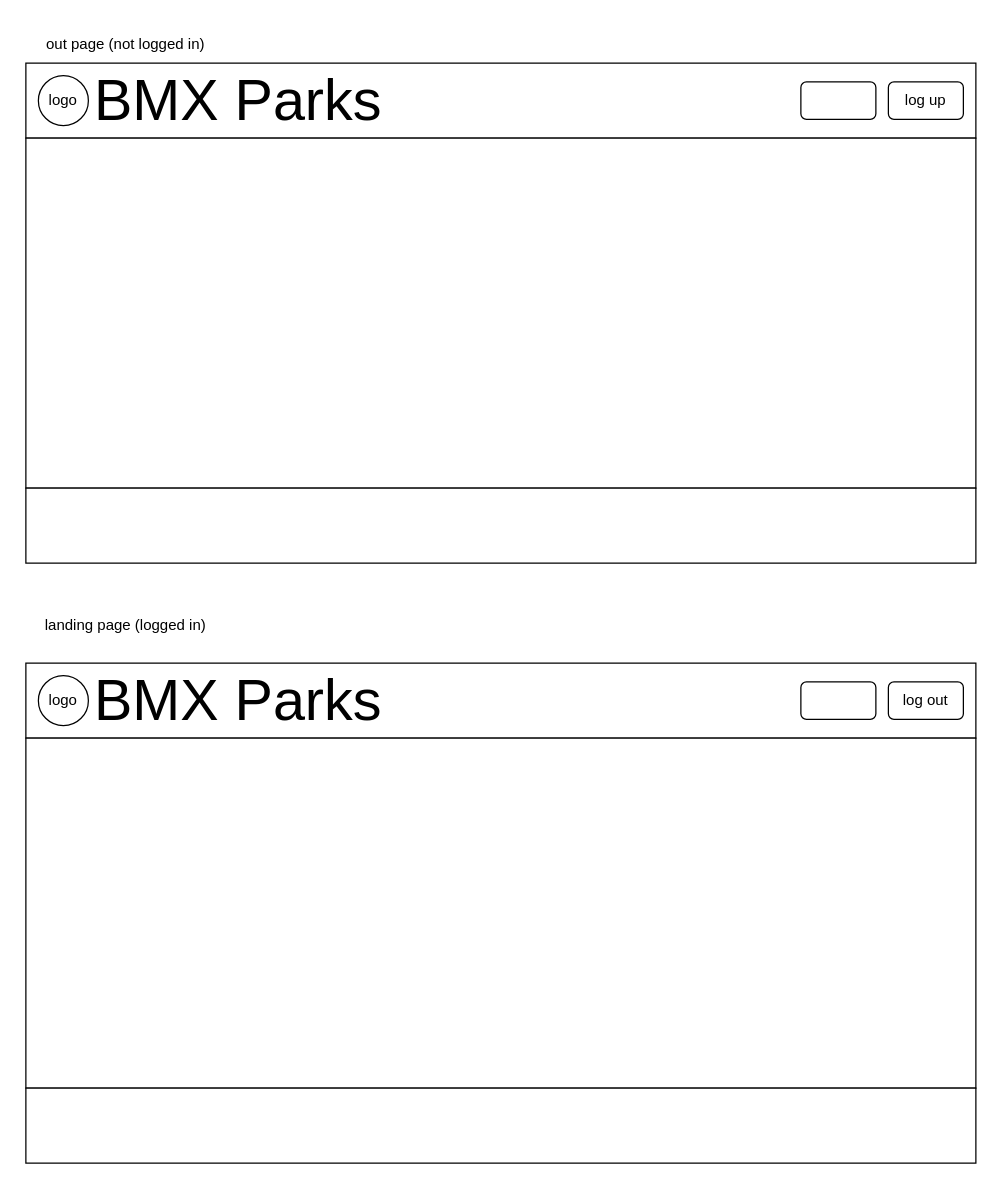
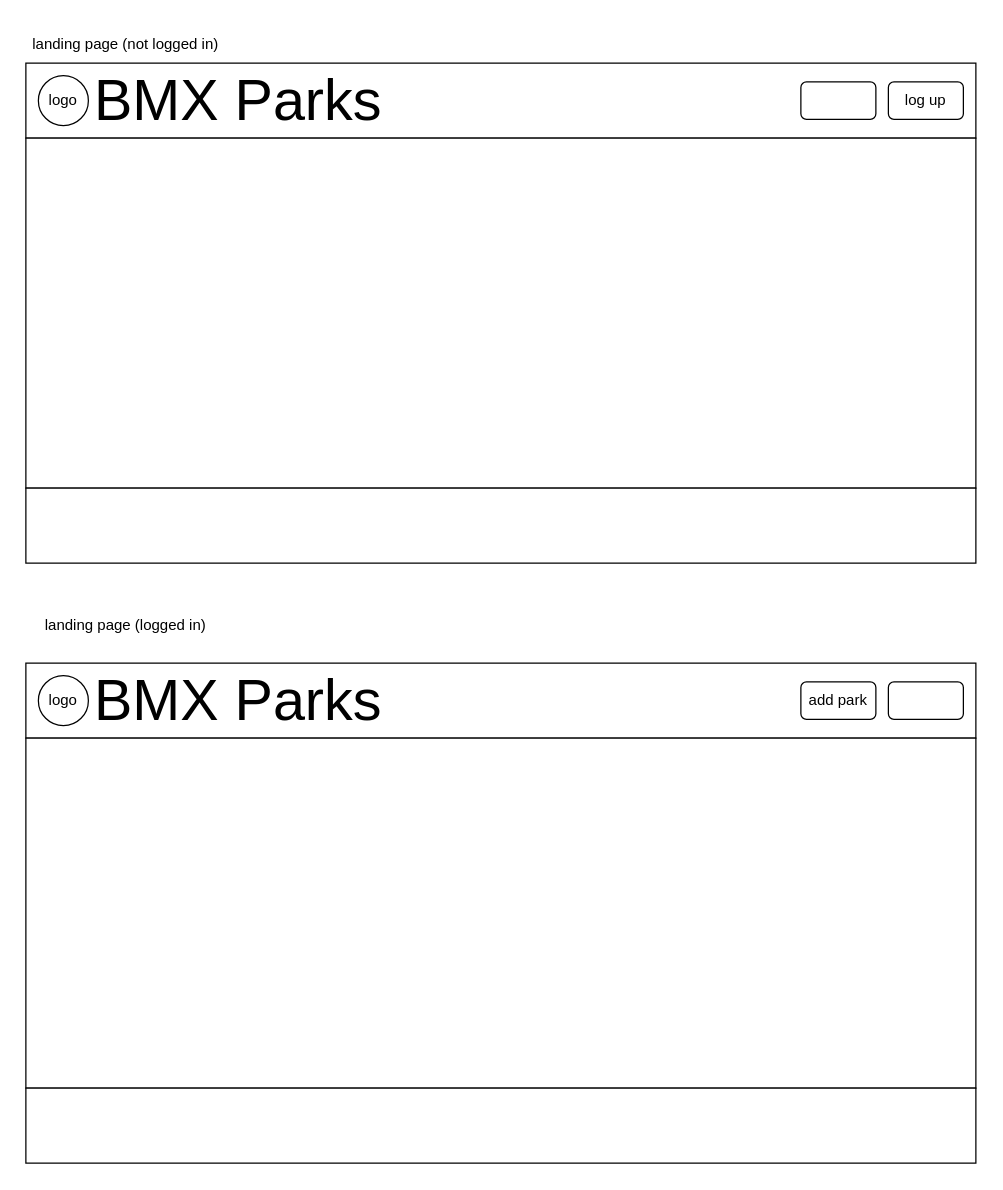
(126, 44) -> (126, 44)
none -> (838, 701)
(926, 701) -> none
